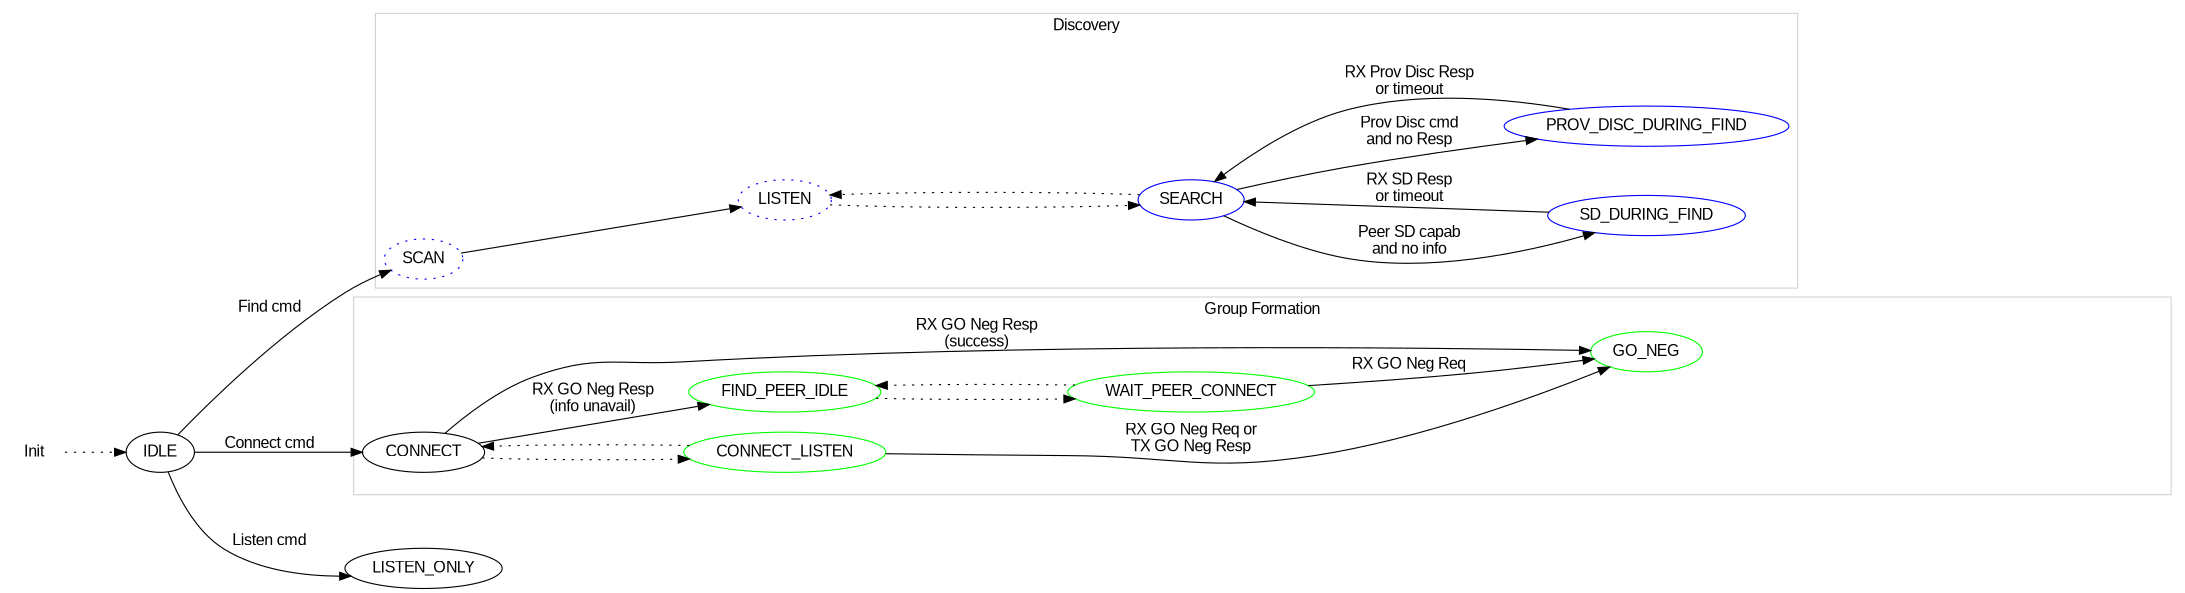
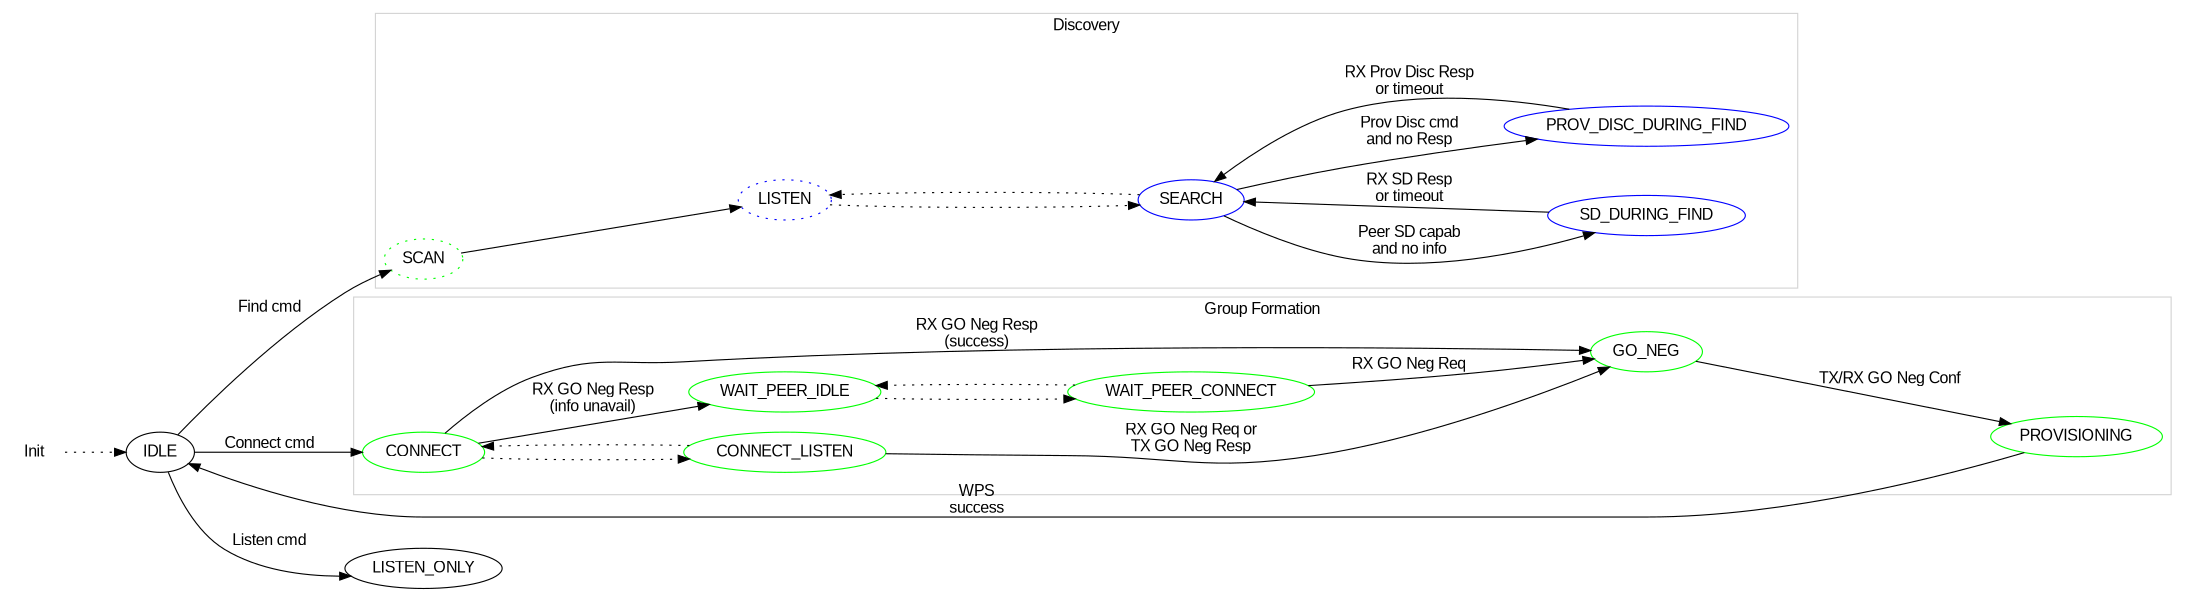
(424, 259) -> (424, 259)
(785, 392) -> (785, 392)
none -> (2077, 437)
(424, 452) -> (424, 452)
